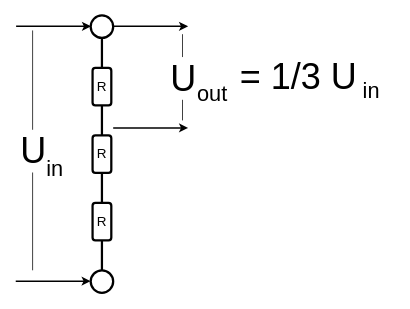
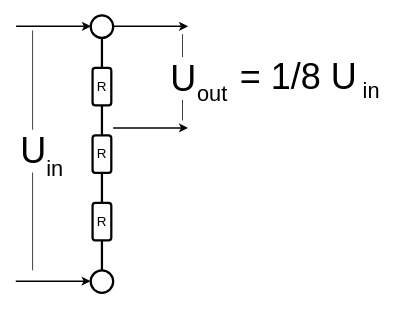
(299, 76) -> (299, 76)
